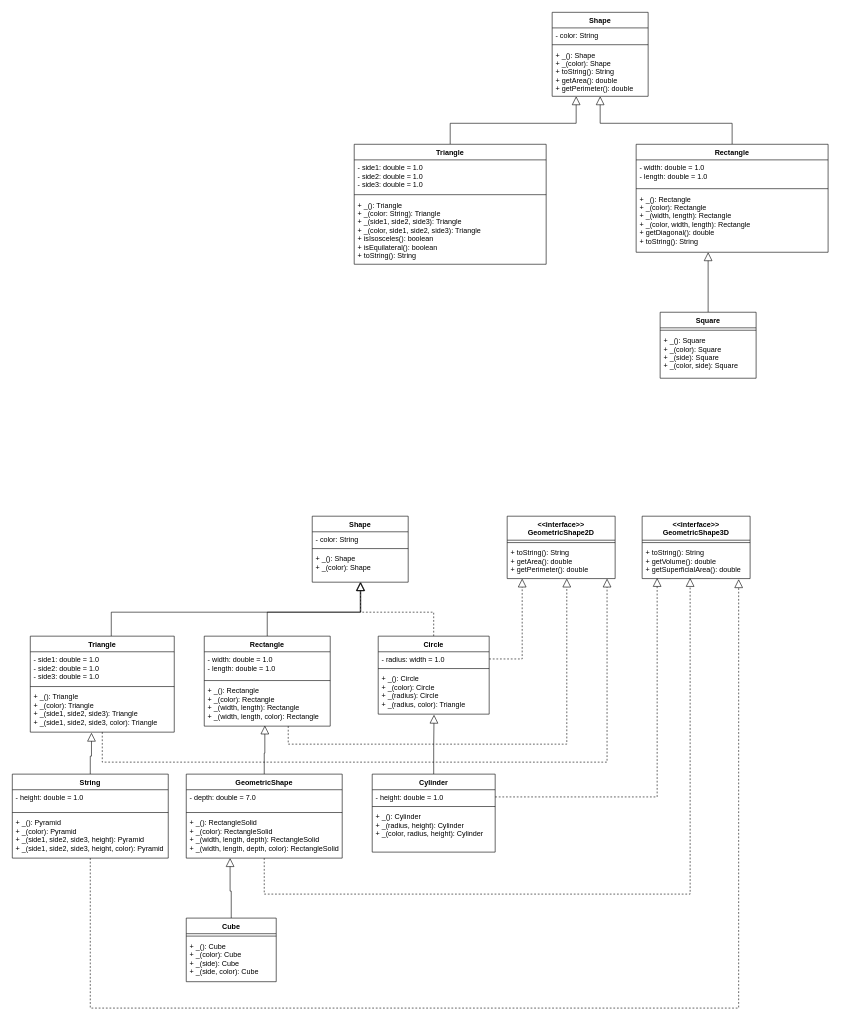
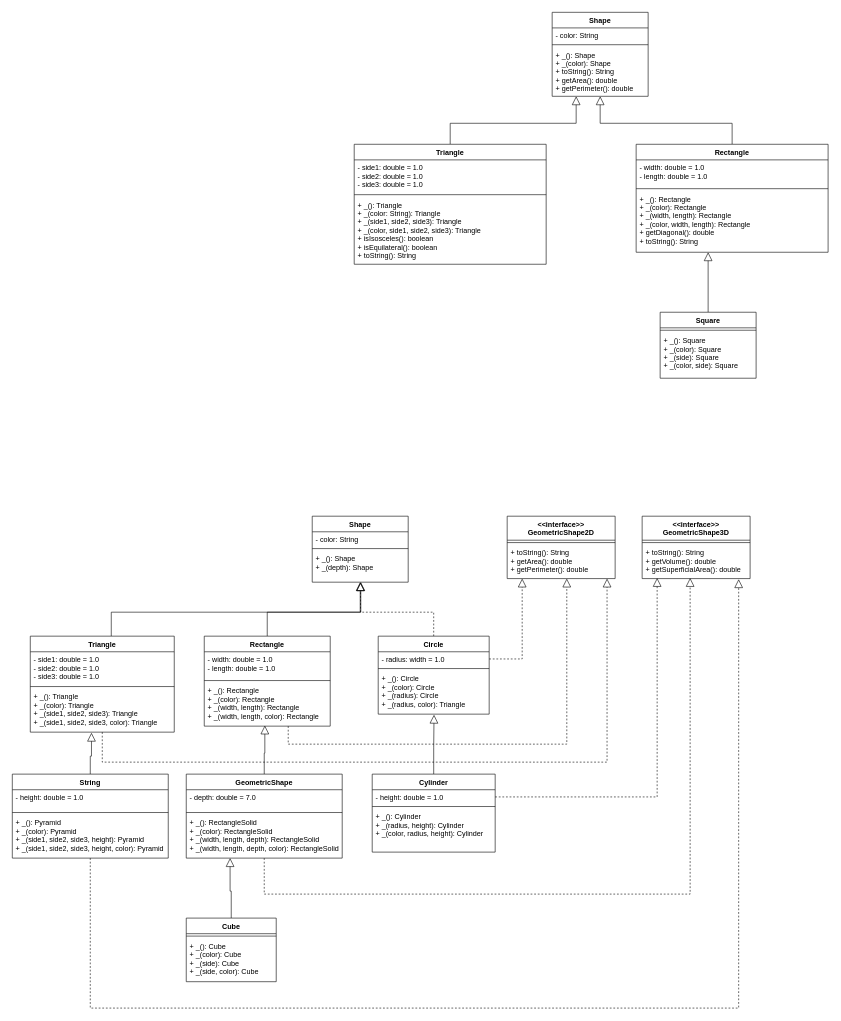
(337, 559) -> (337, 559)
